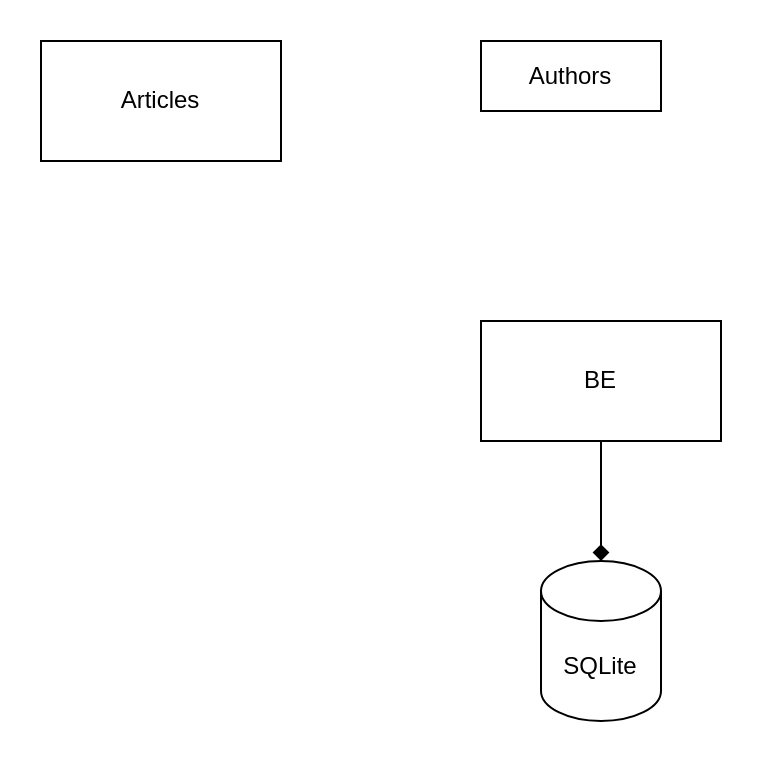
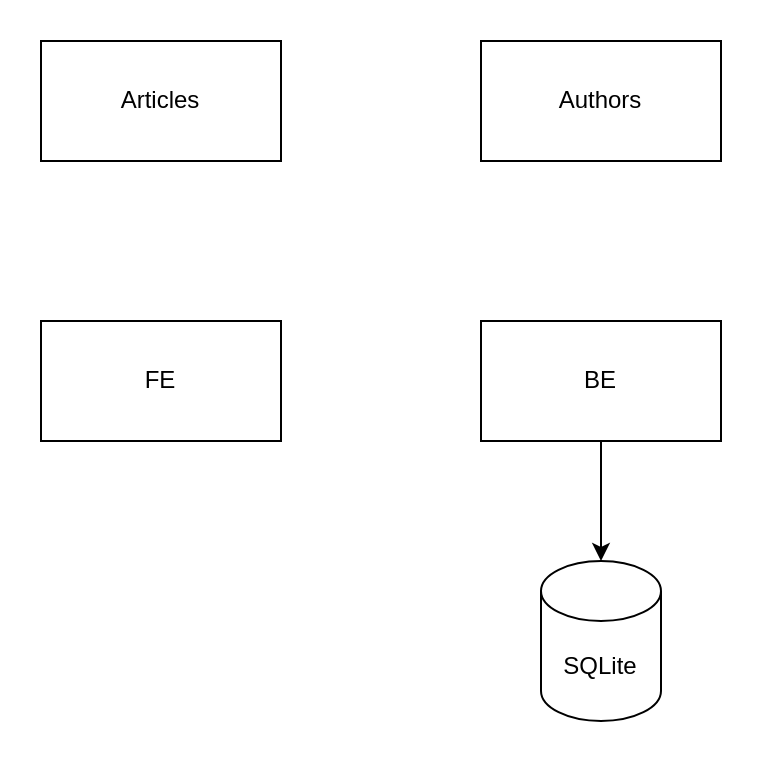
(571, 76) -> (601, 101)
none -> (161, 381)
(601, 545) -> (601, 546)
